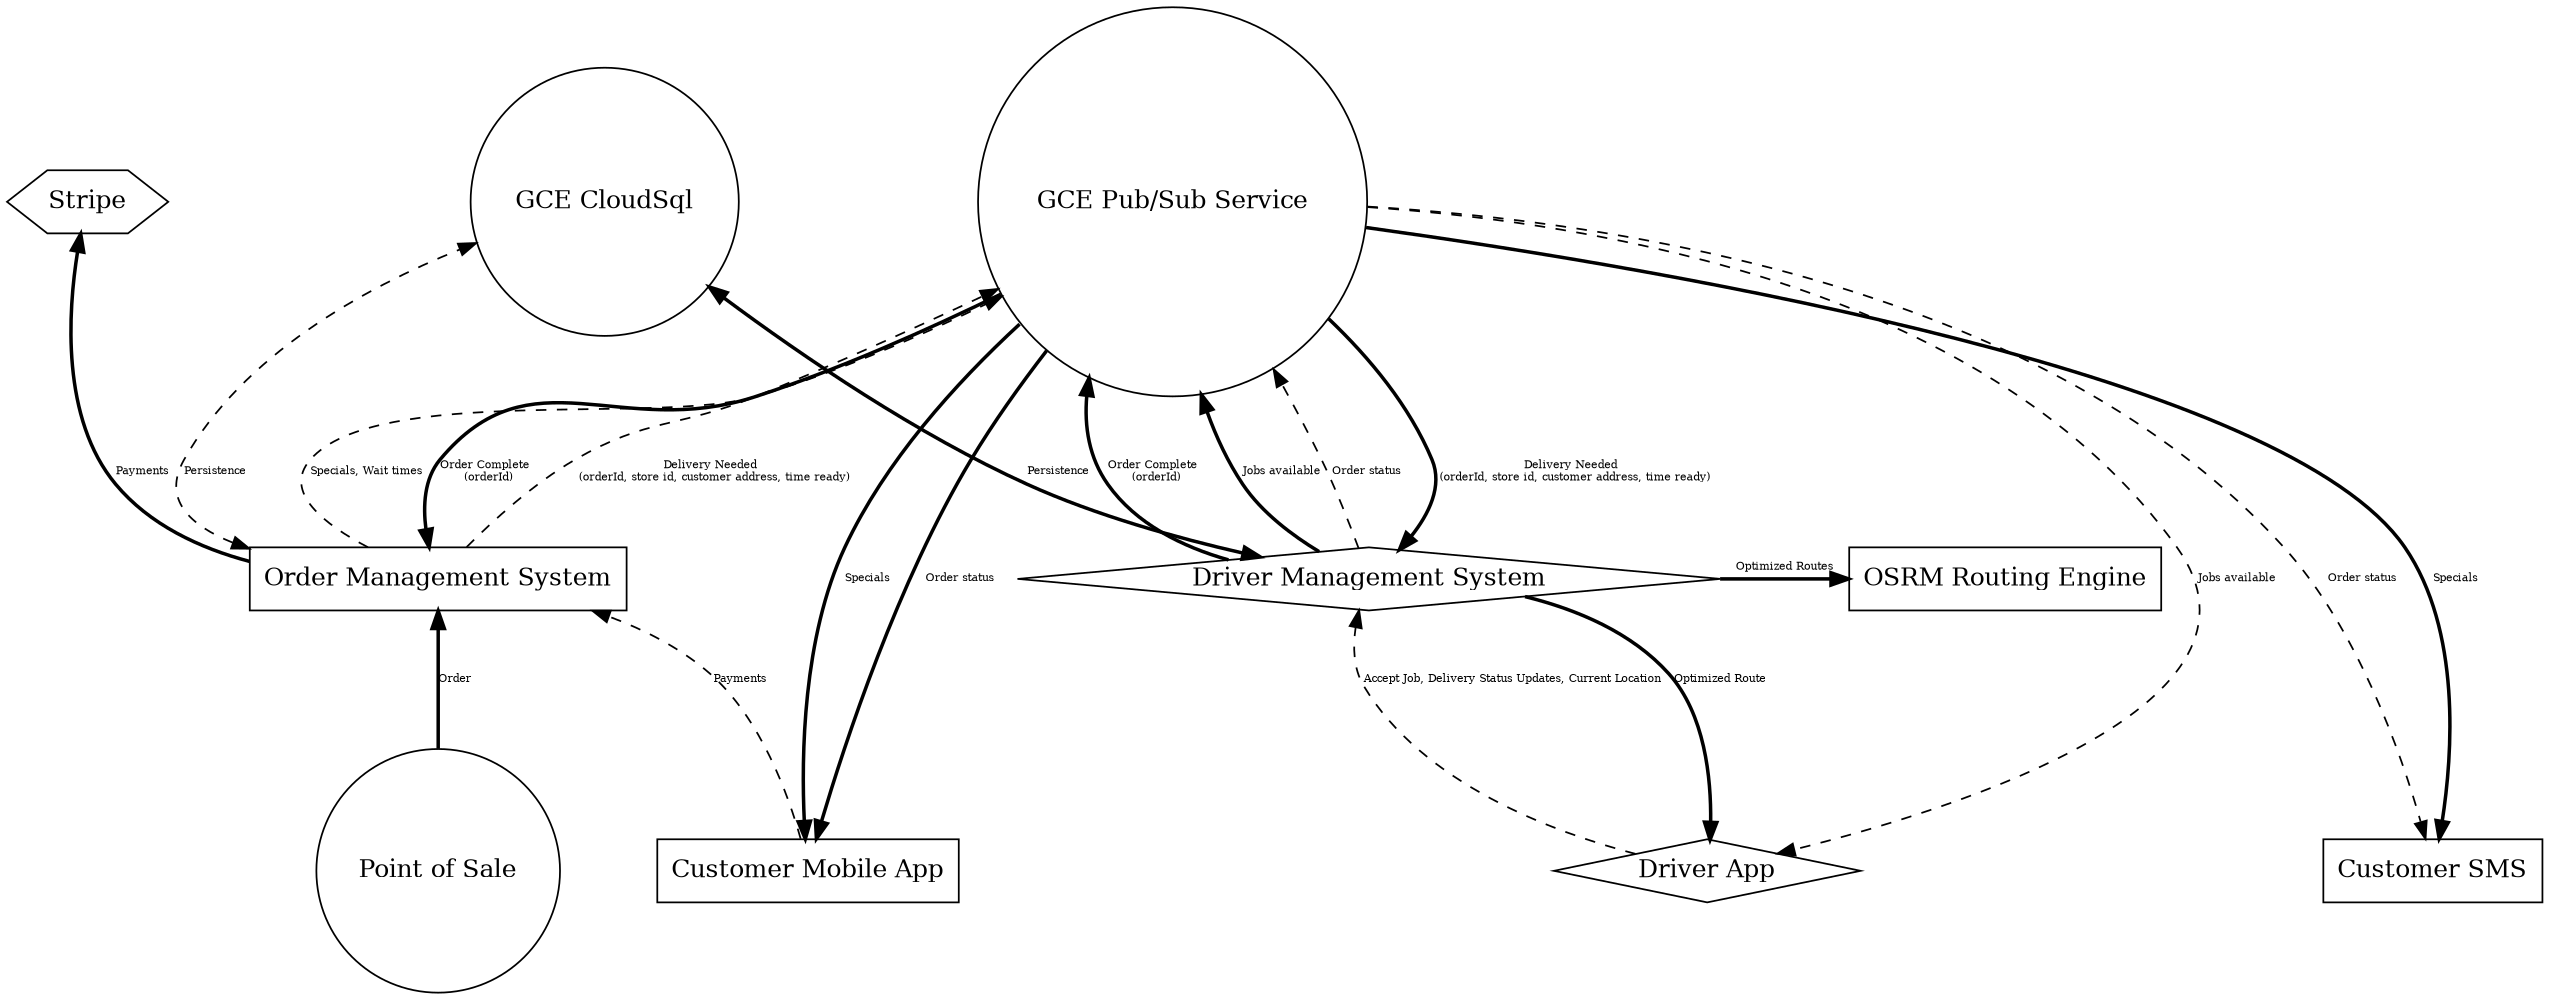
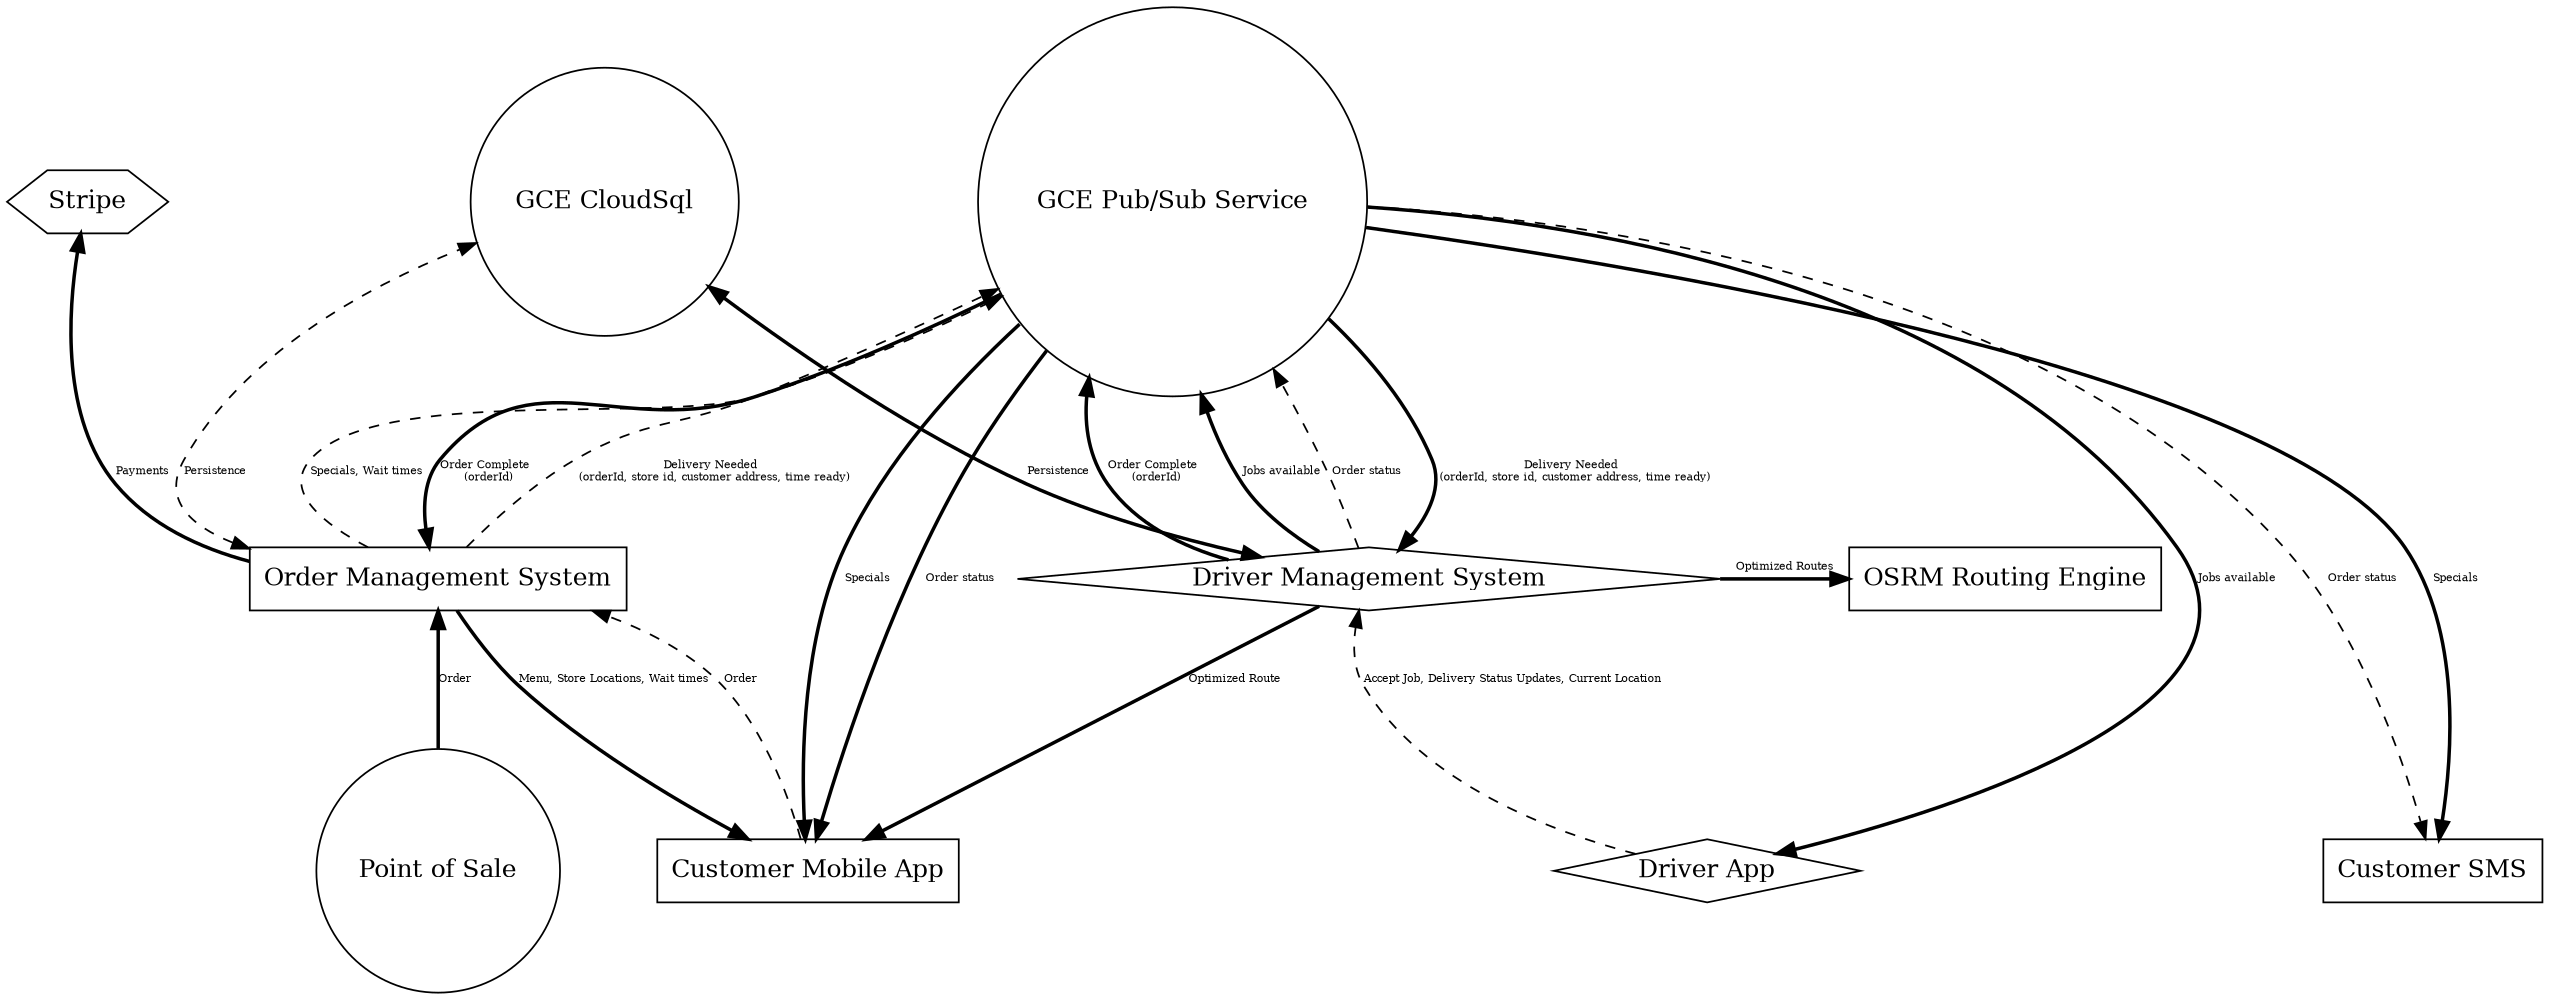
(2055, 426) -> (2055, 426)
(1666, 671) -> (1100, 719)
(741, 680) -> (741, 680)
none -> (581, 736)
